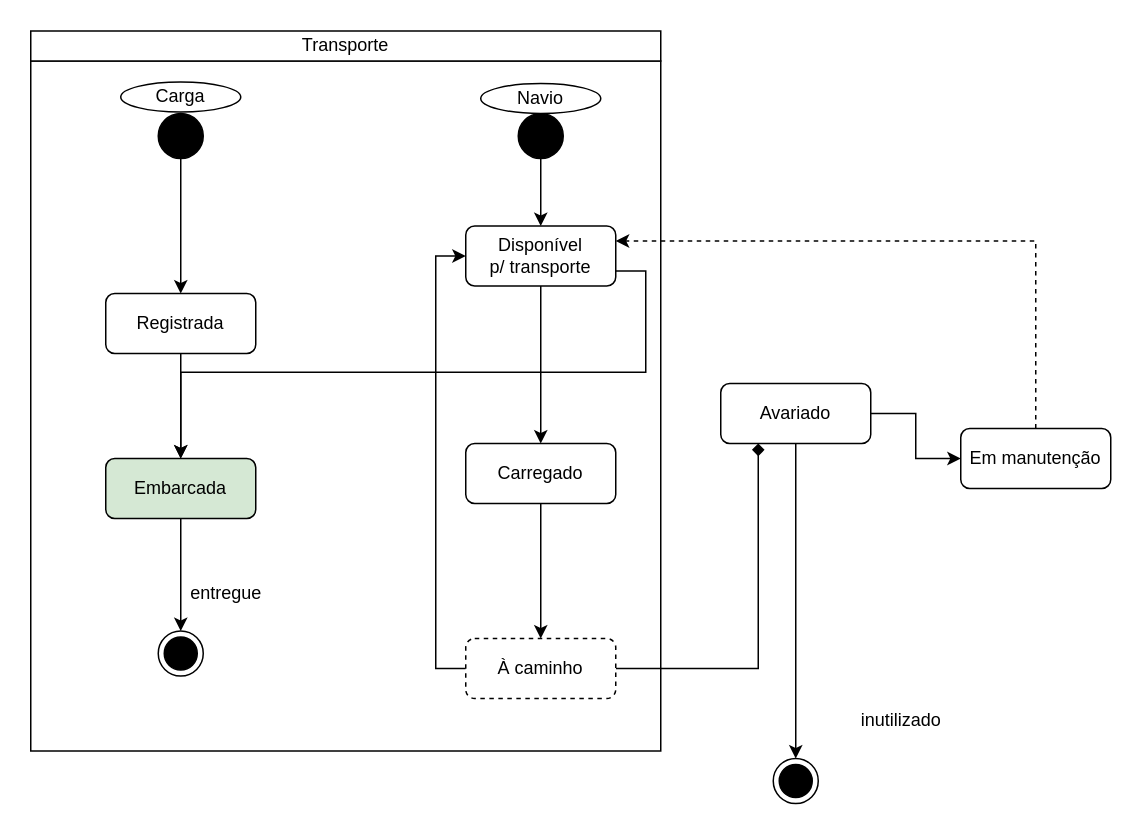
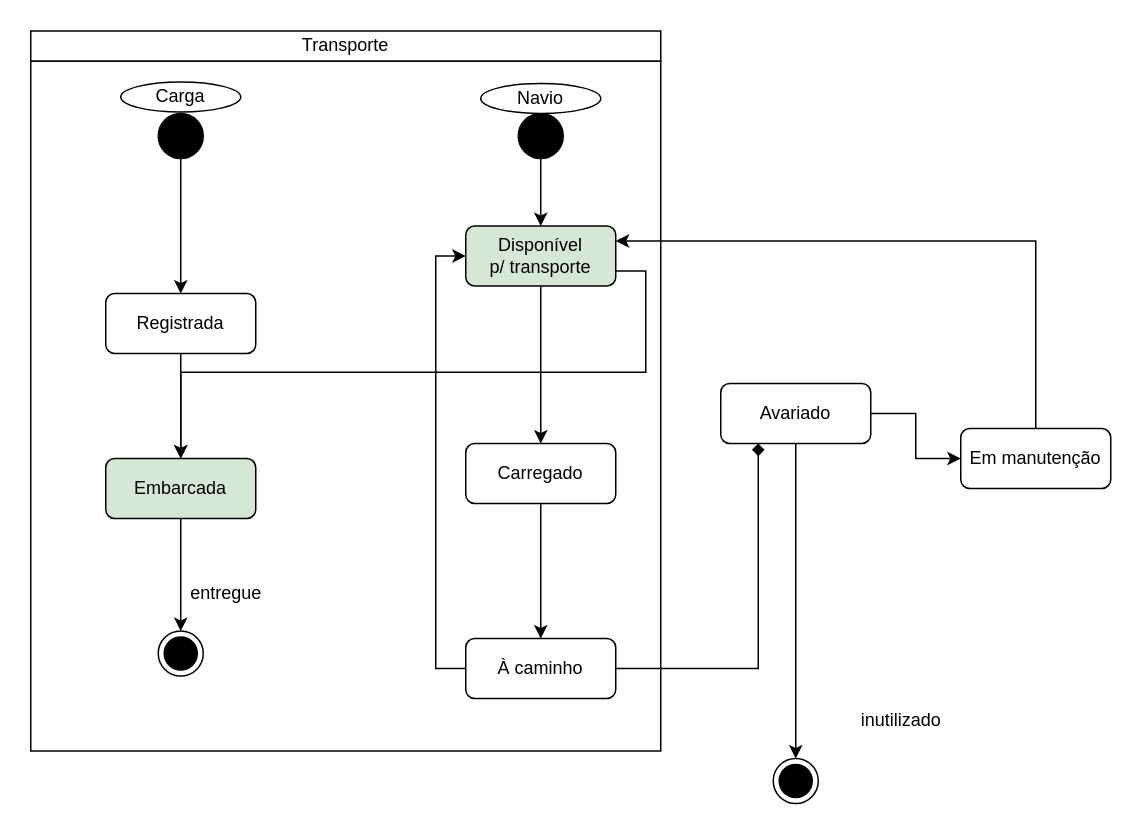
(924, 241) -> (924, 241)
(541, 256) -> (541, 256)
(541, 668) -> (541, 668)
